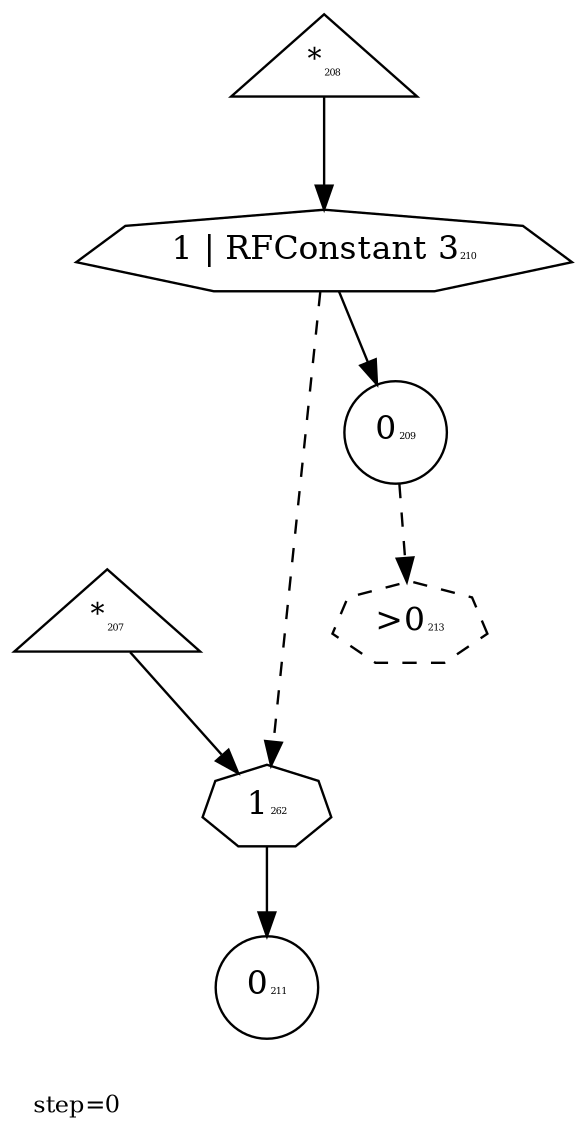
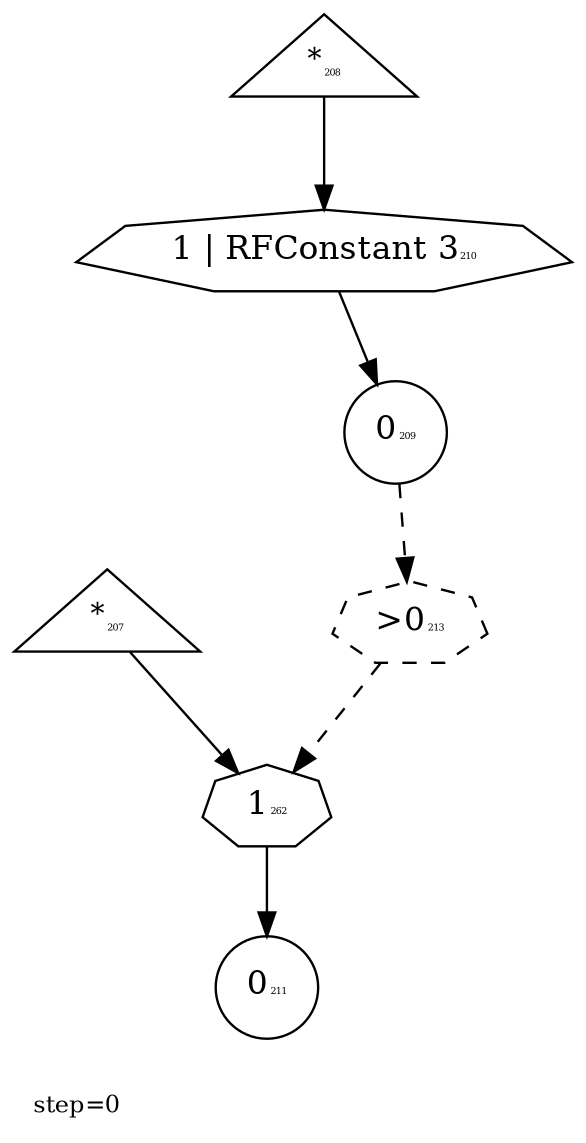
(297, 517) -> (344, 708)
